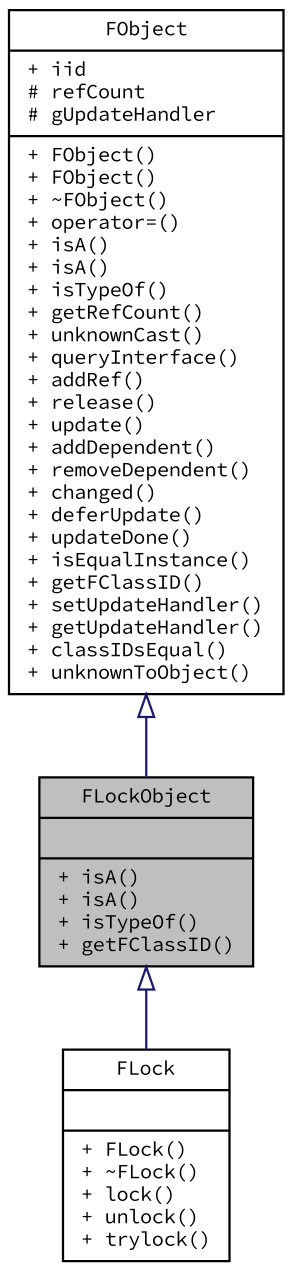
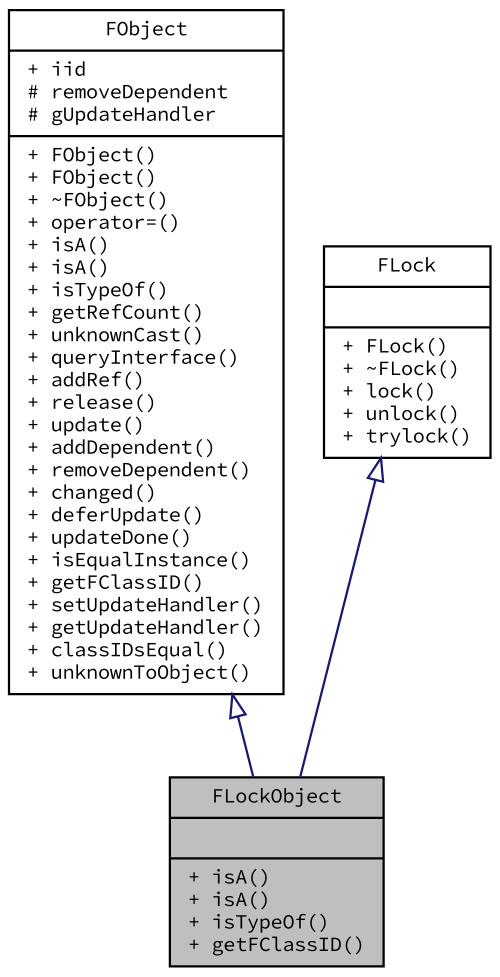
(87, 92) -> (128, 92)
(146, 1019) -> (338, 628)
